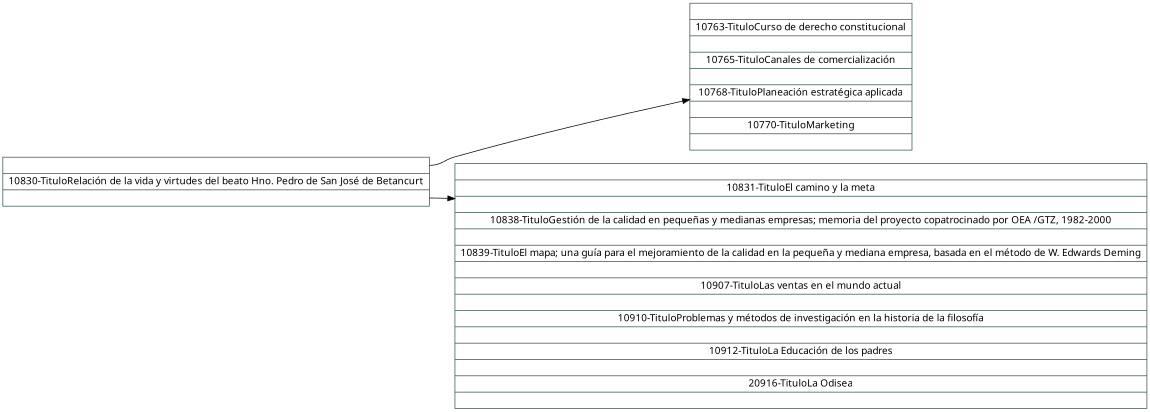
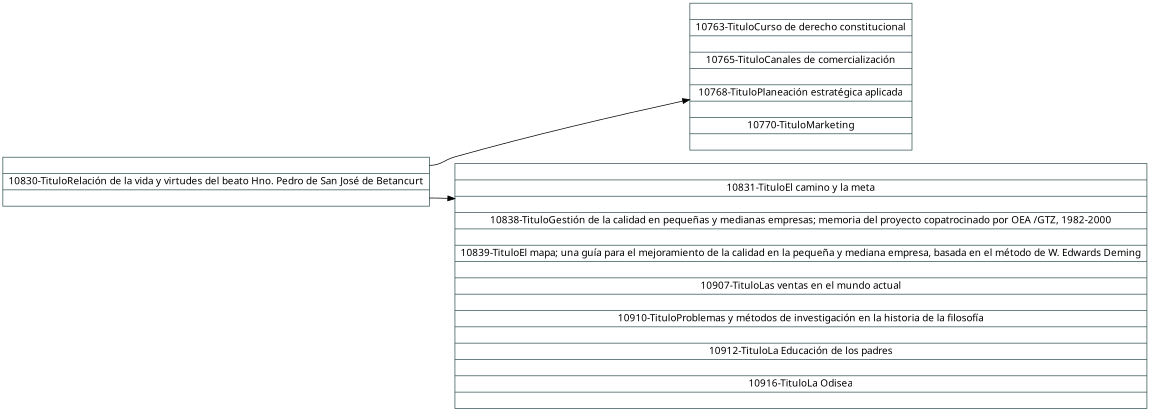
(801, 384) -> (801, 384)
